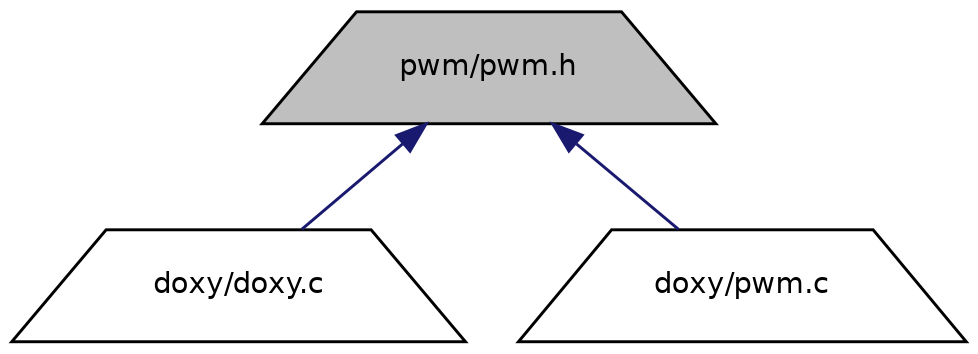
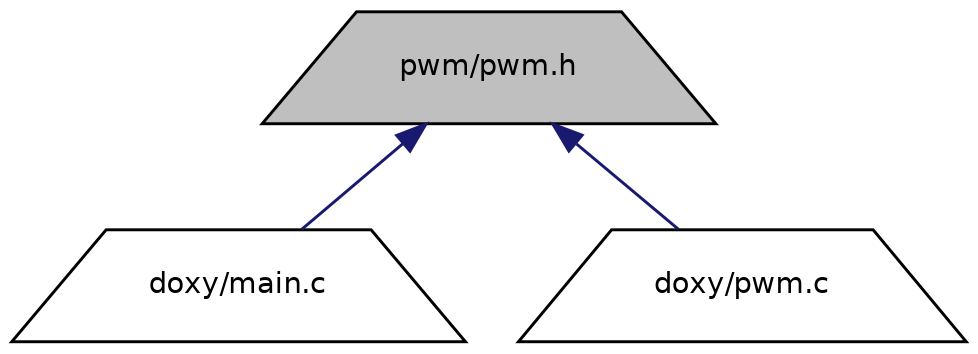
(239, 286) -> (239, 286)
